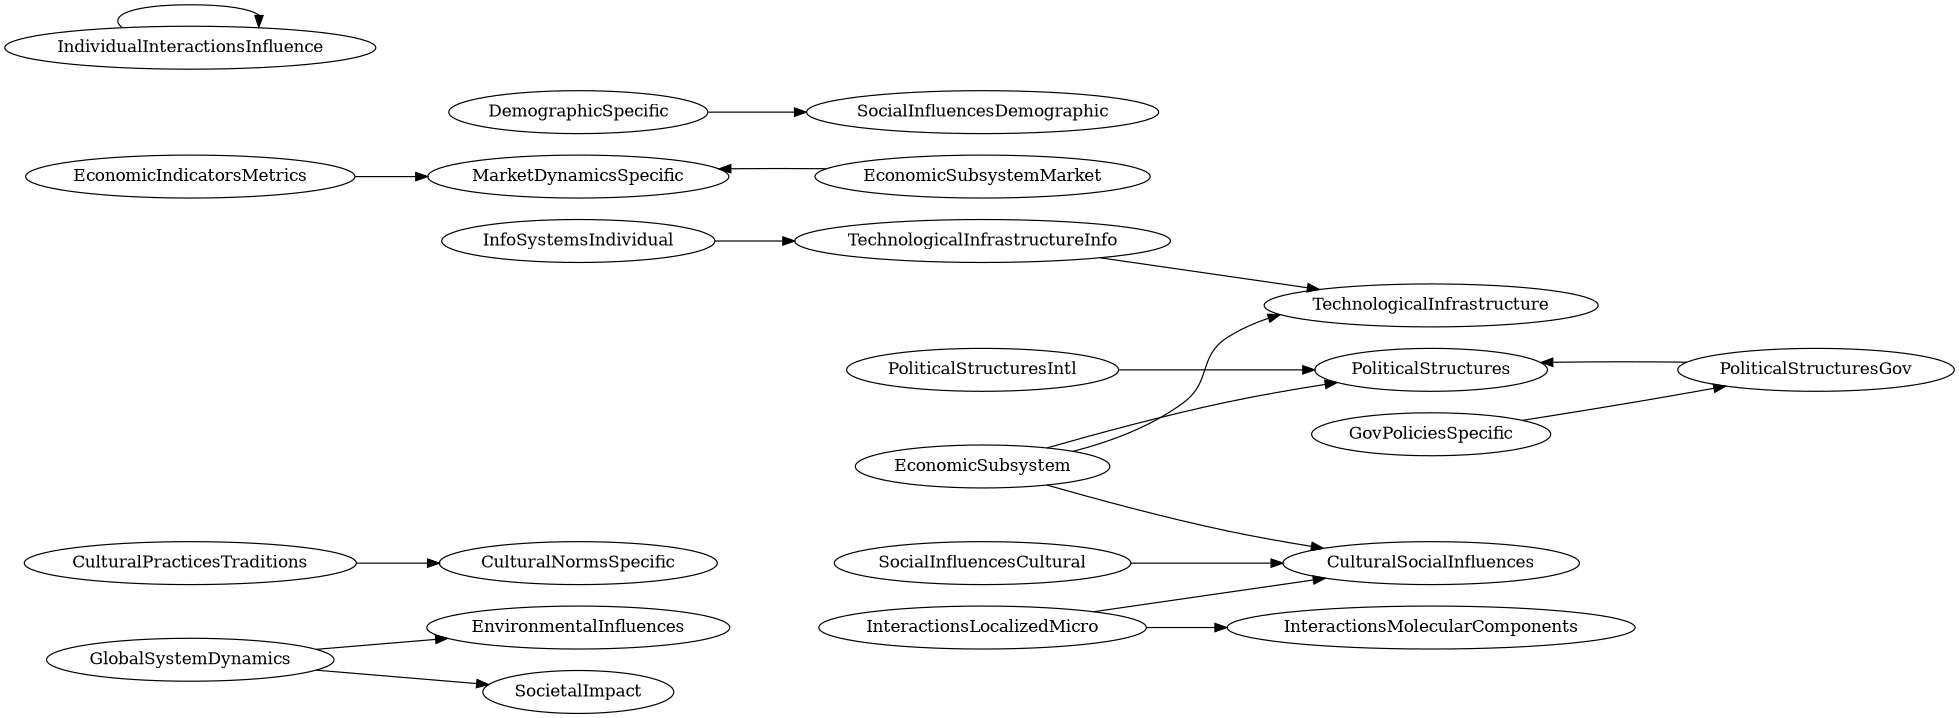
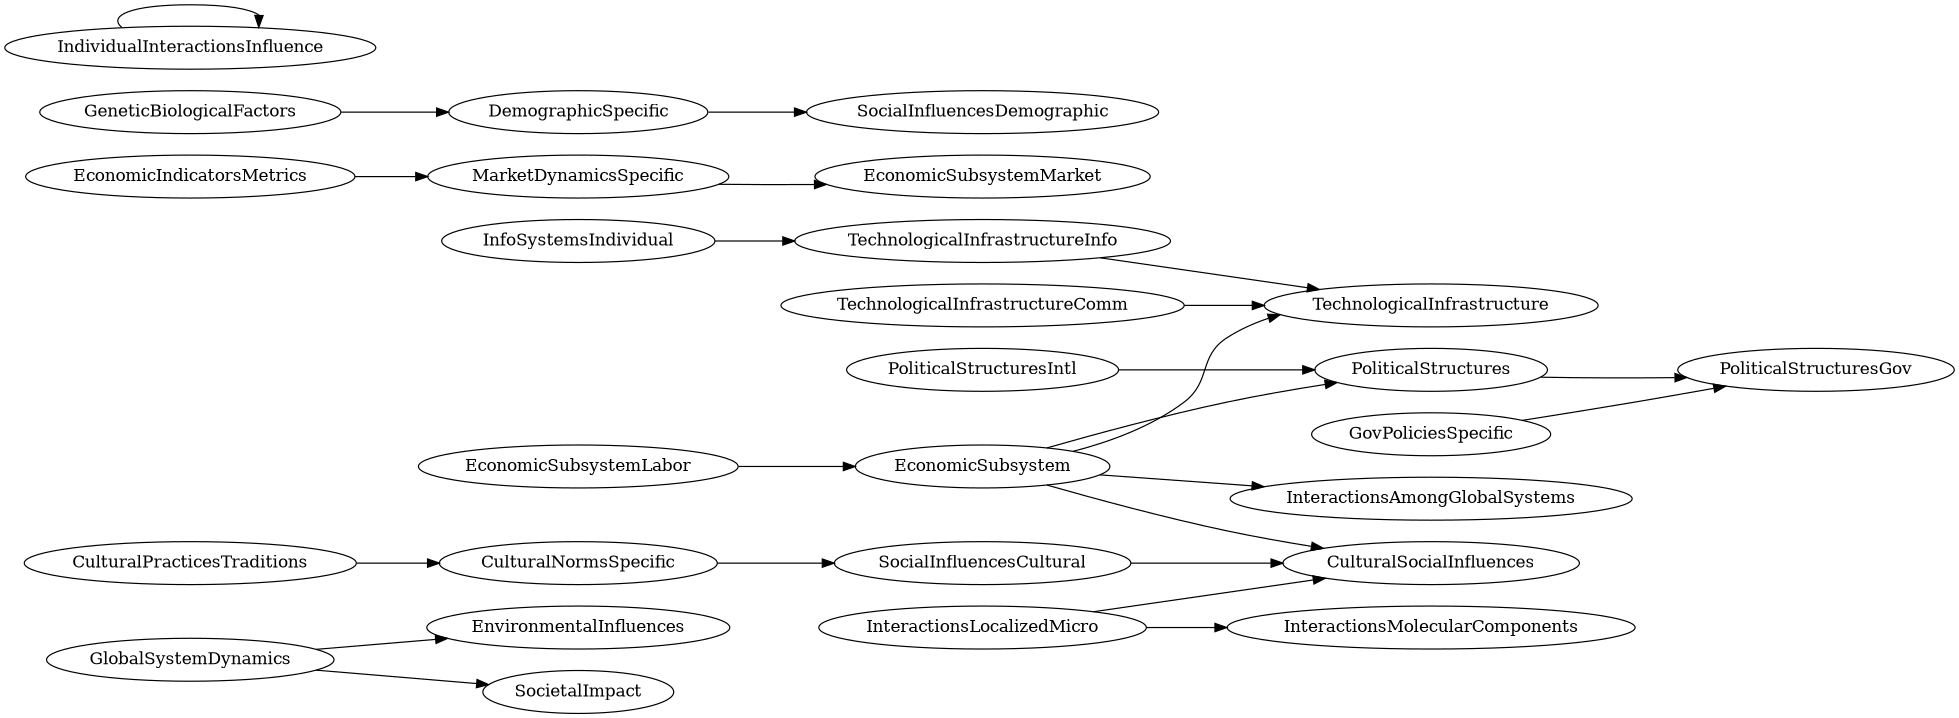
none -> (190, 112)
(779, 169) -> (767, 185)
none -> (983, 305)
(1620, 362) -> (1608, 378)
none -> (578, 466)
none -> (1431, 499)
none -> (770, 563)
